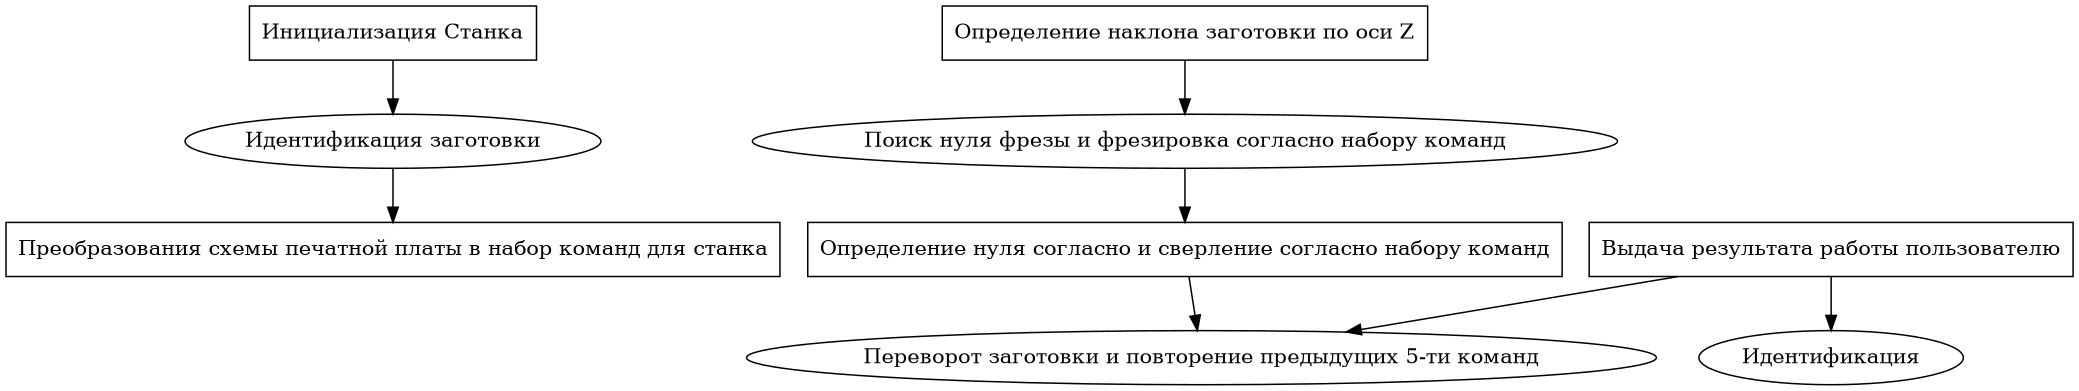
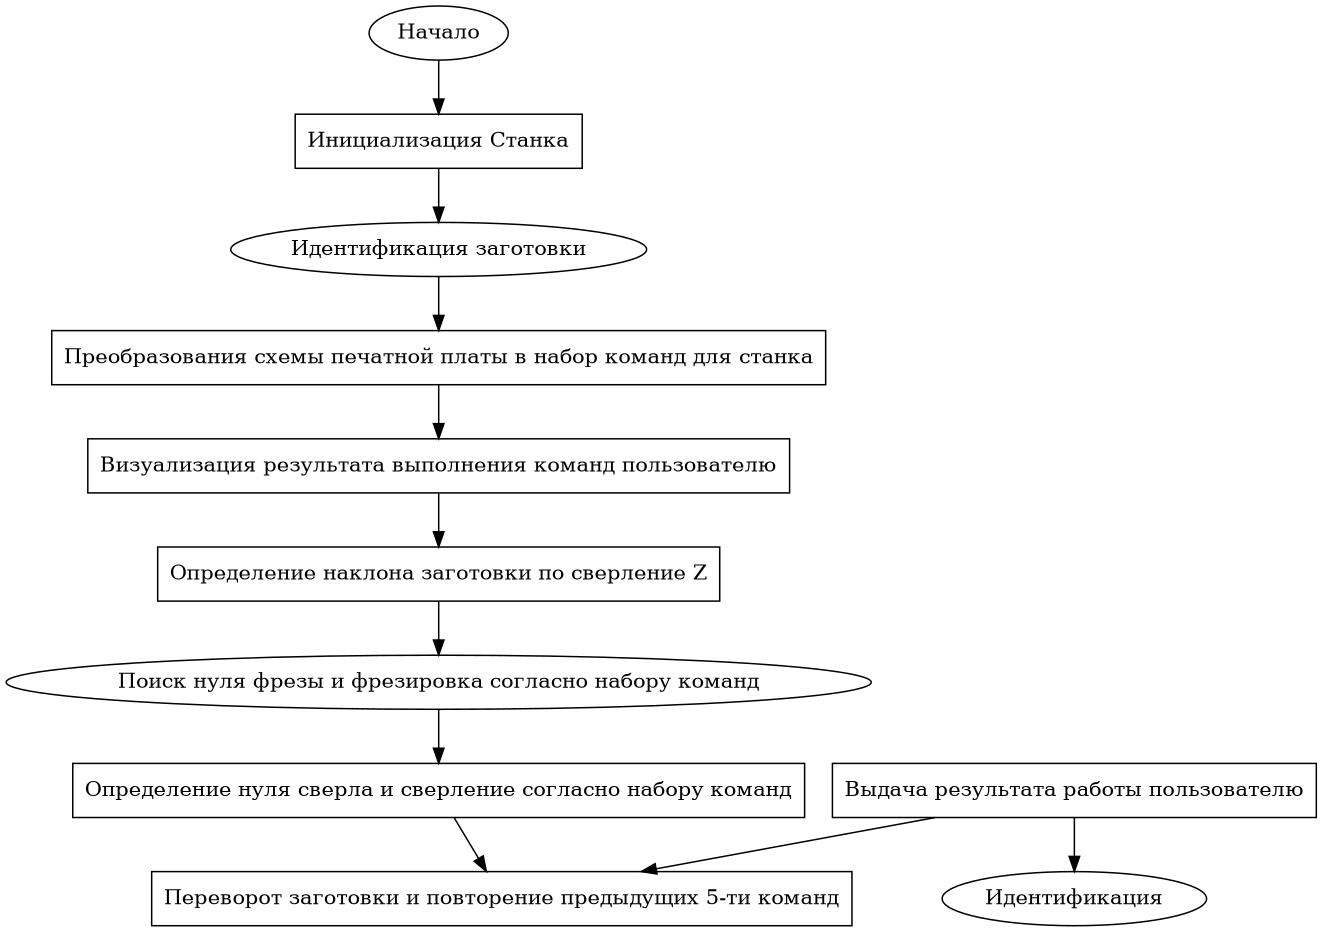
none -> (439, 33)
(1185, 33) -> (439, 574)
(1185, 249) -> (439, 790)
(1201, 358) -> (502, 899)
none -> (439, 466)
